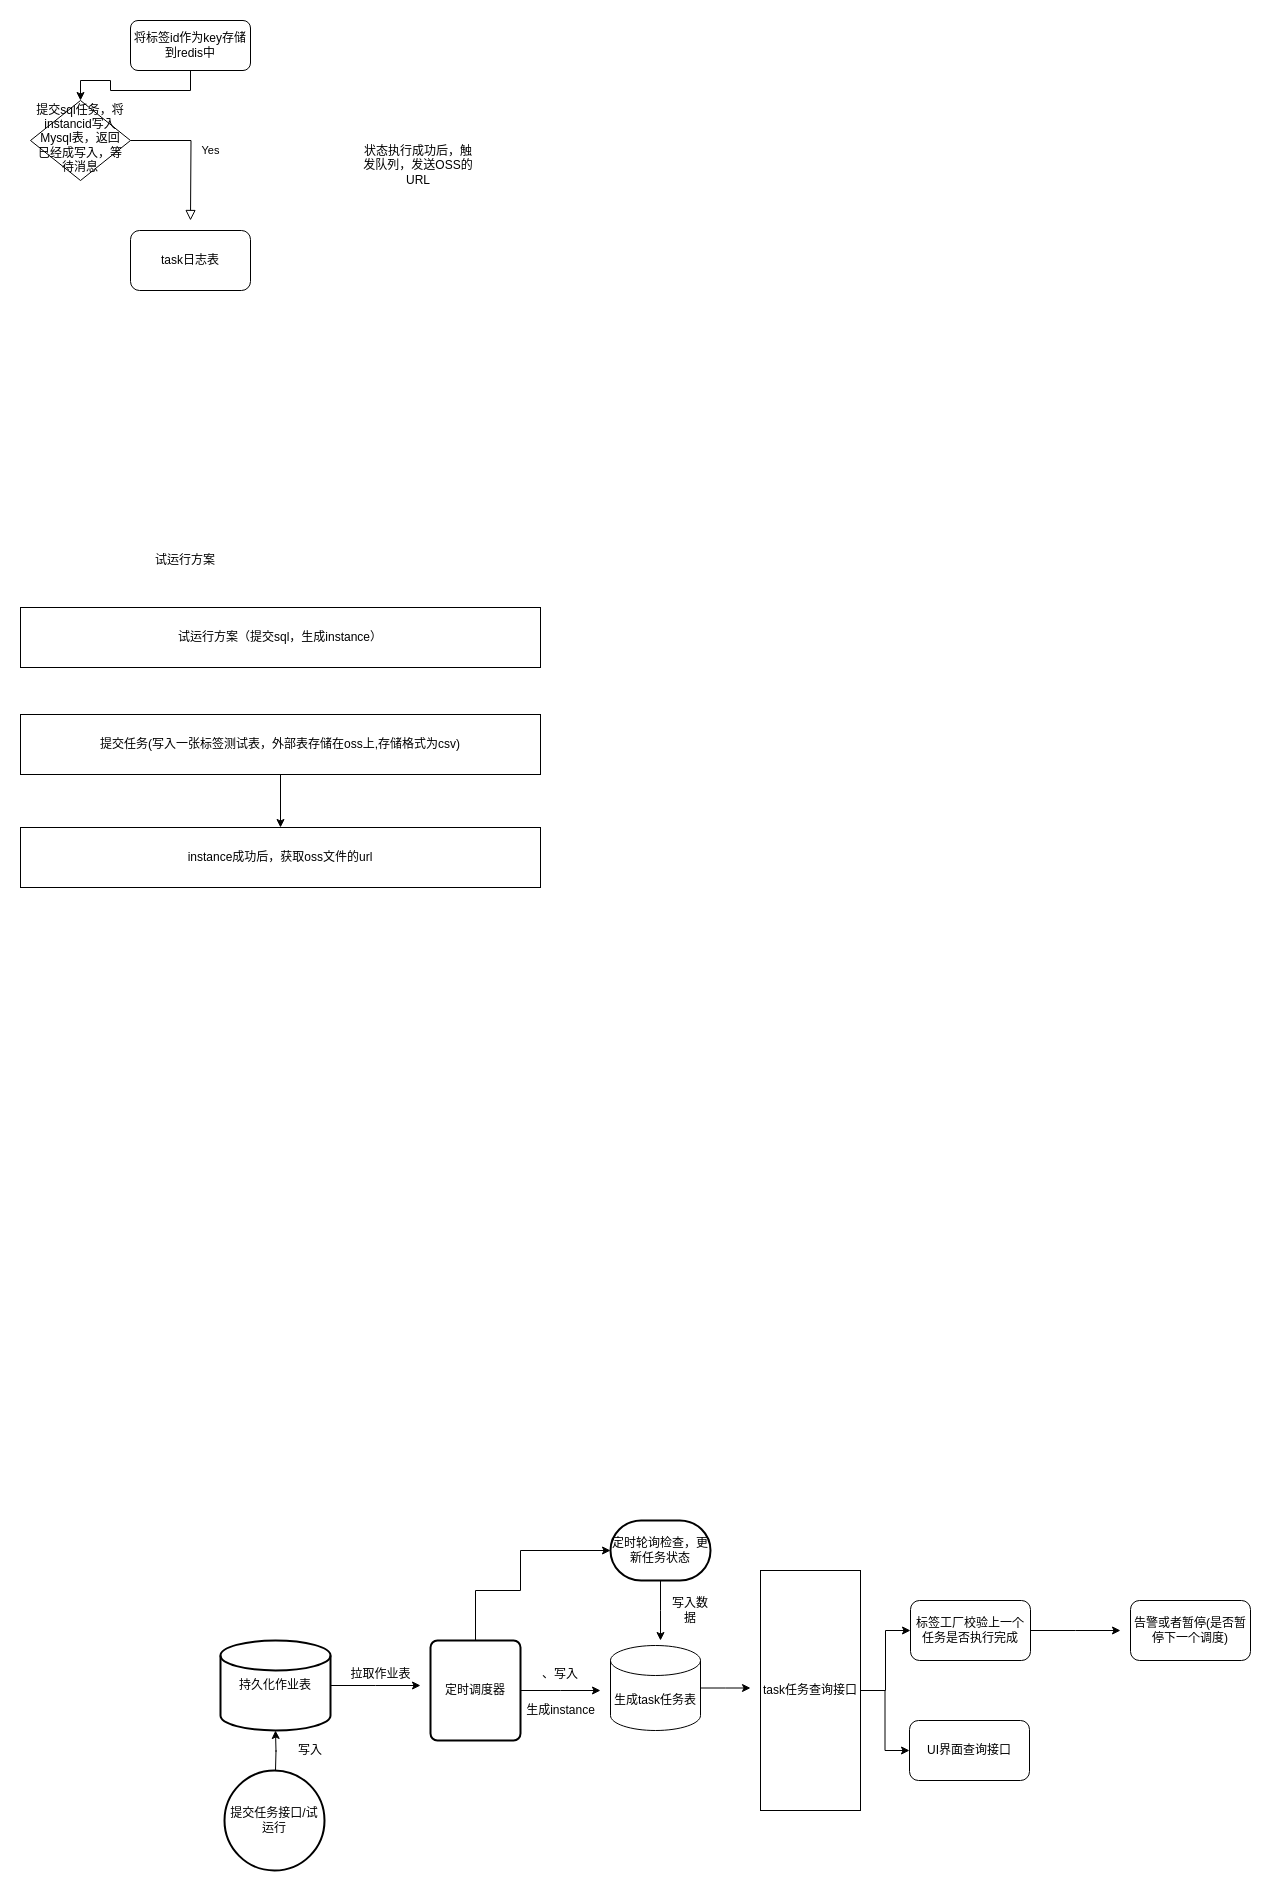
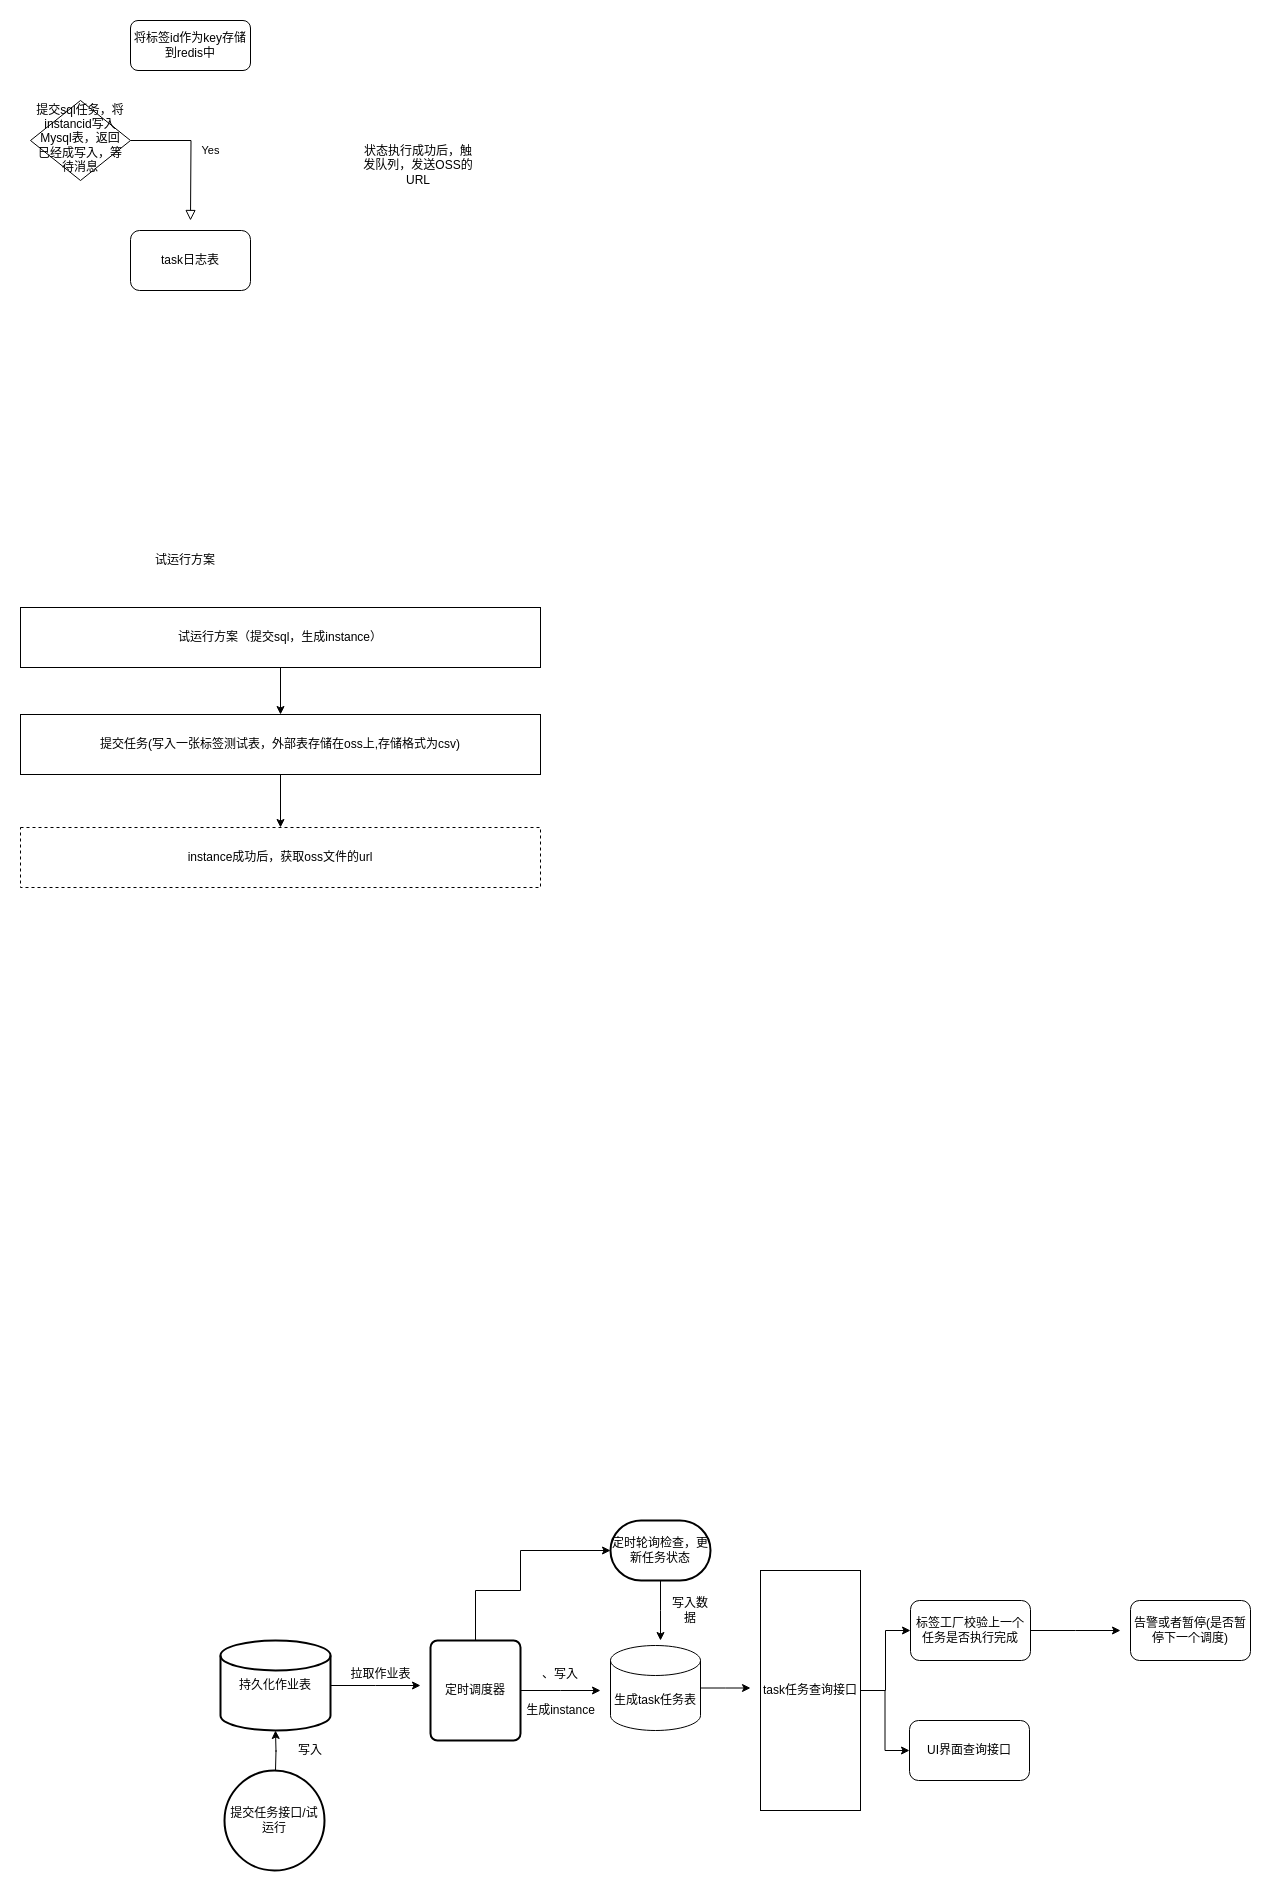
(135, 91) -> none
none -> (281, 688)
(281, 858) -> (281, 858)
